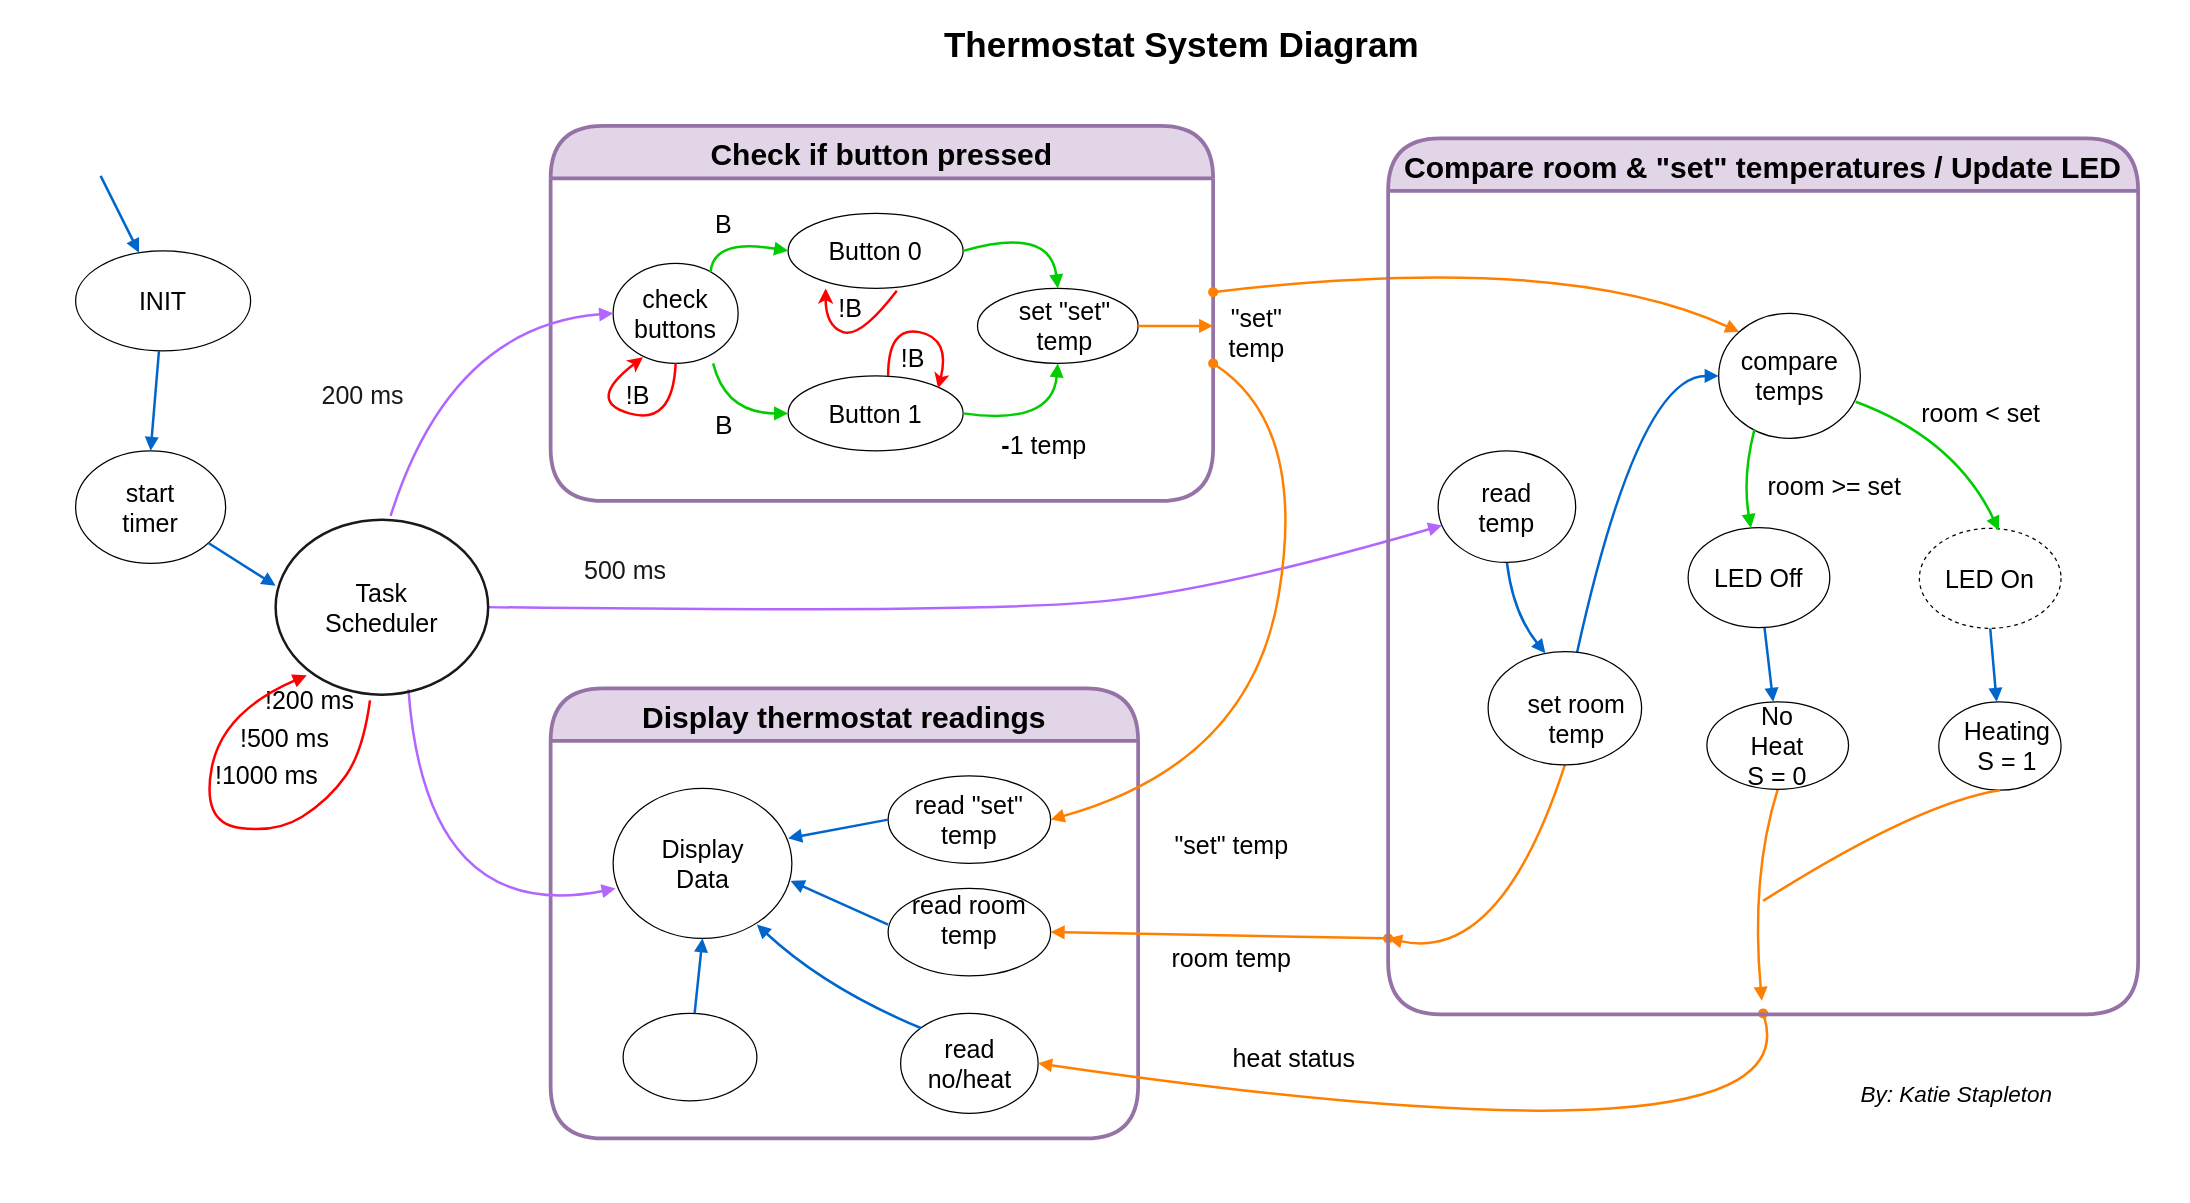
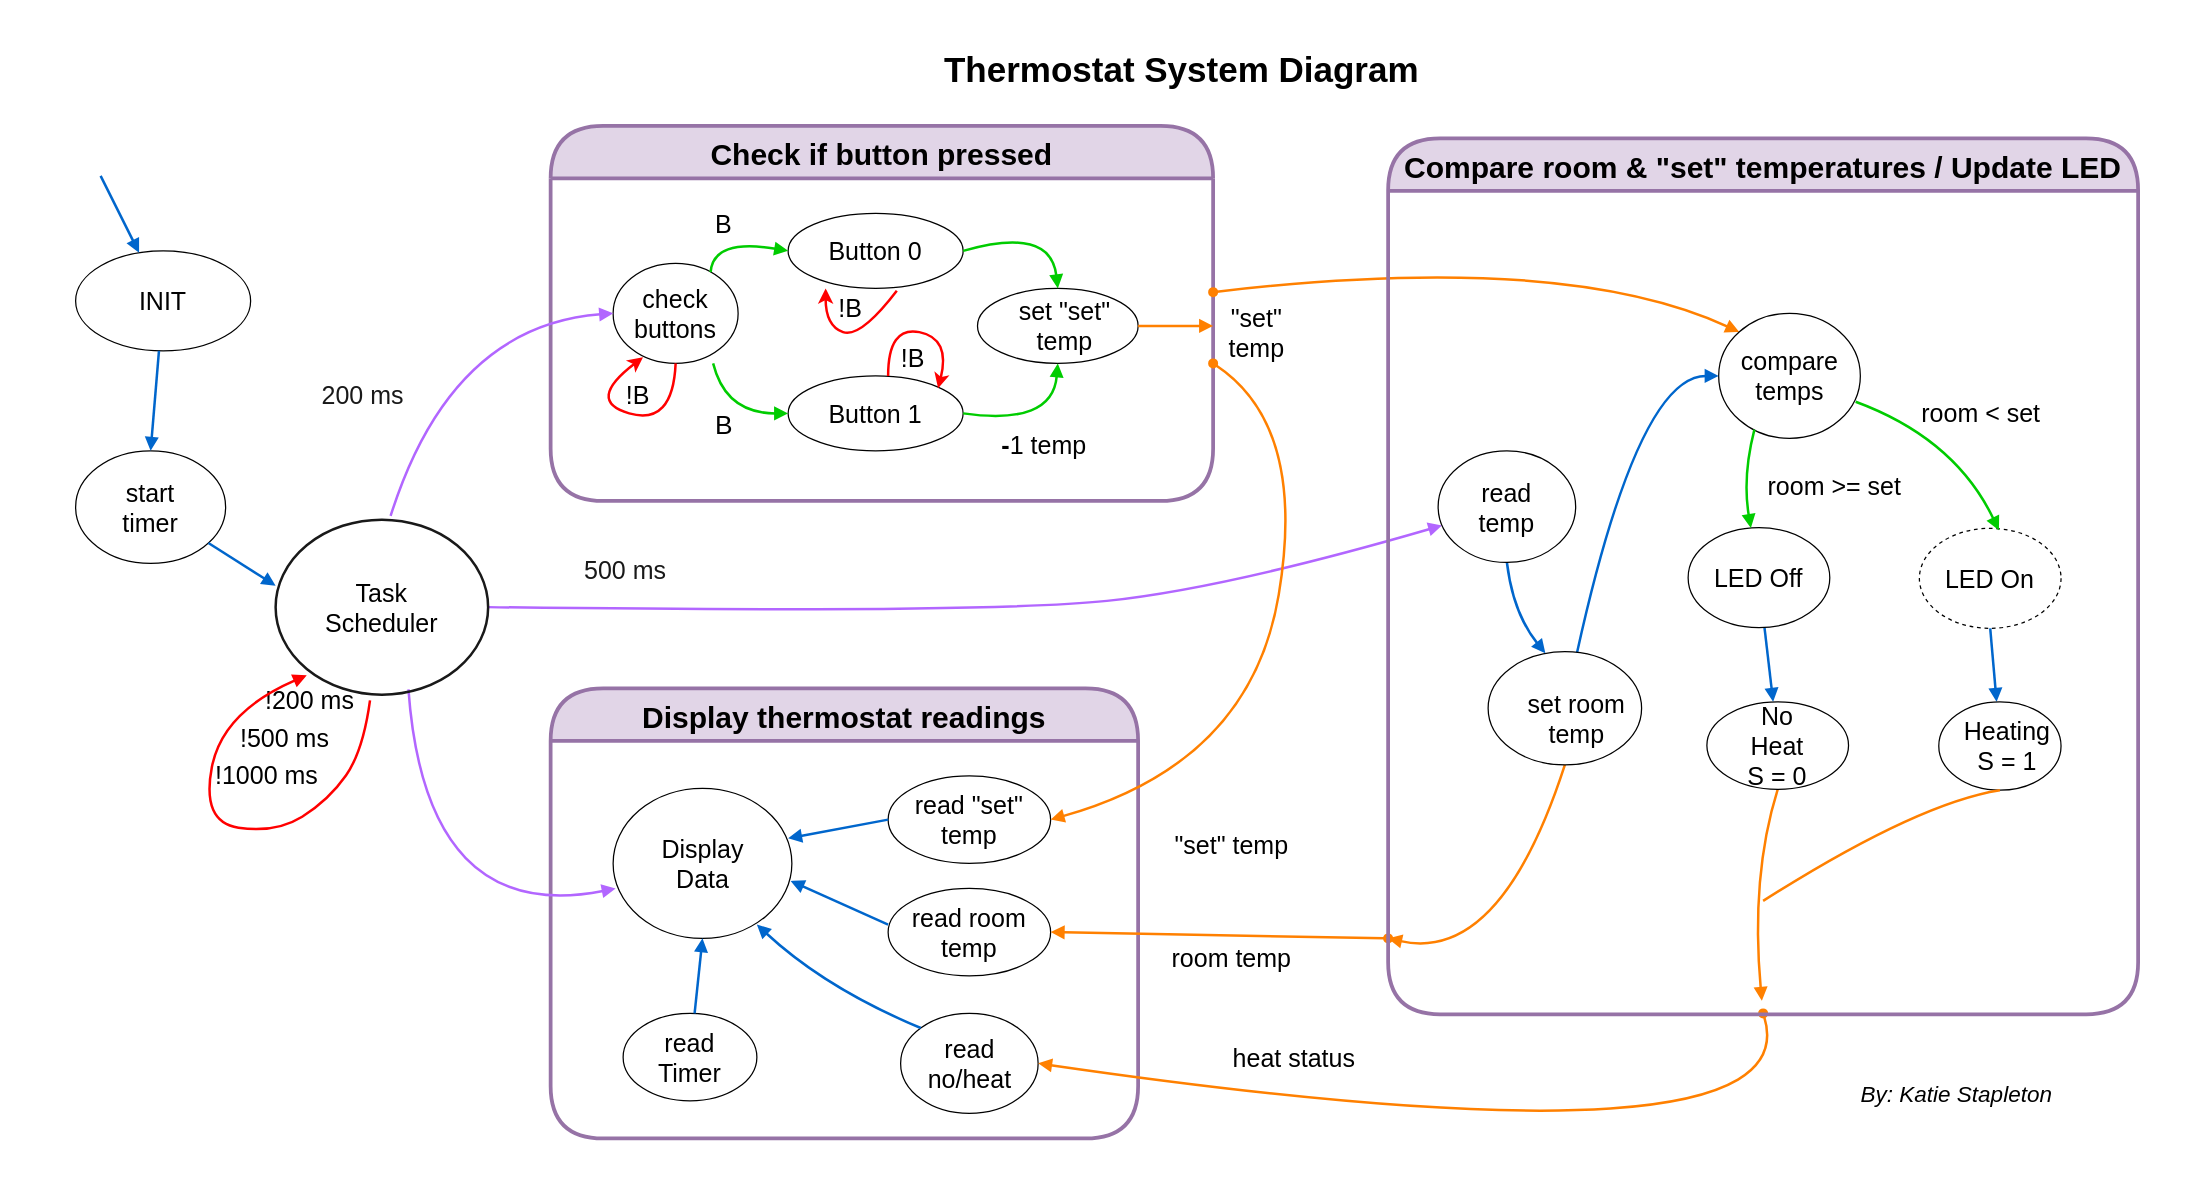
(1182, 44) -> (1182, 69)
(969, 919) -> (969, 932)
none -> (690, 1057)
